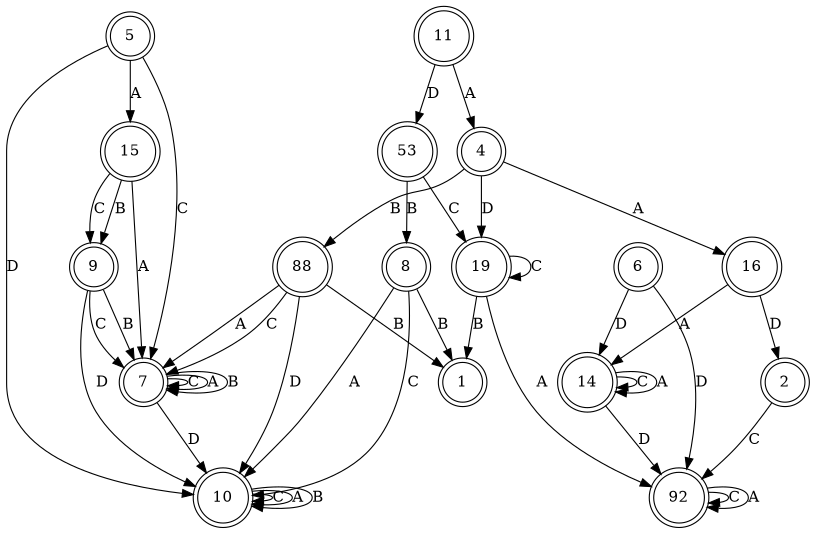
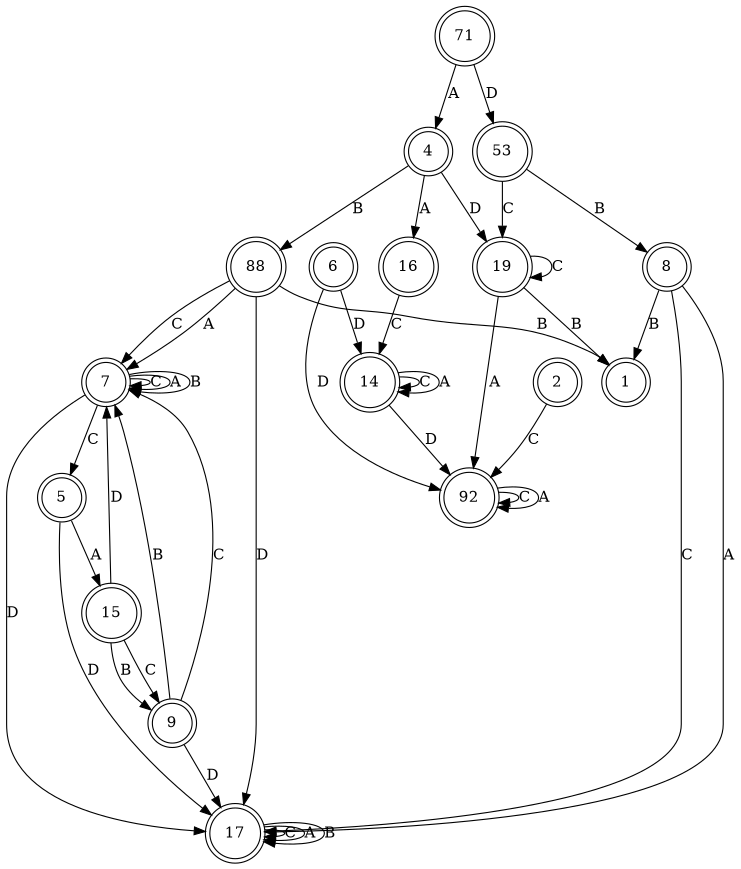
(444, 36) -> (465, 36)
(177, 201) -> (86, 435)
(144, 267) -> (117, 498)
(768, 322) -> none
(685, 325) -> (397, 325)
(223, 498) -> (235, 833)
